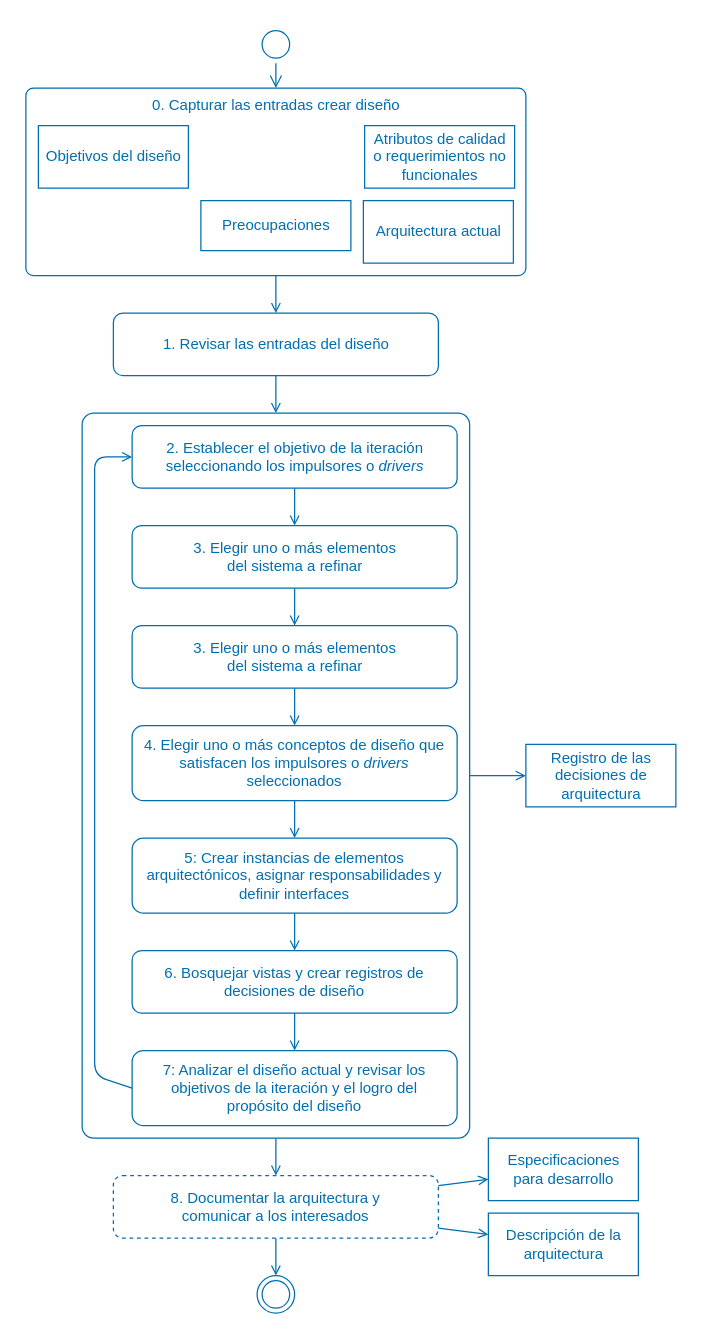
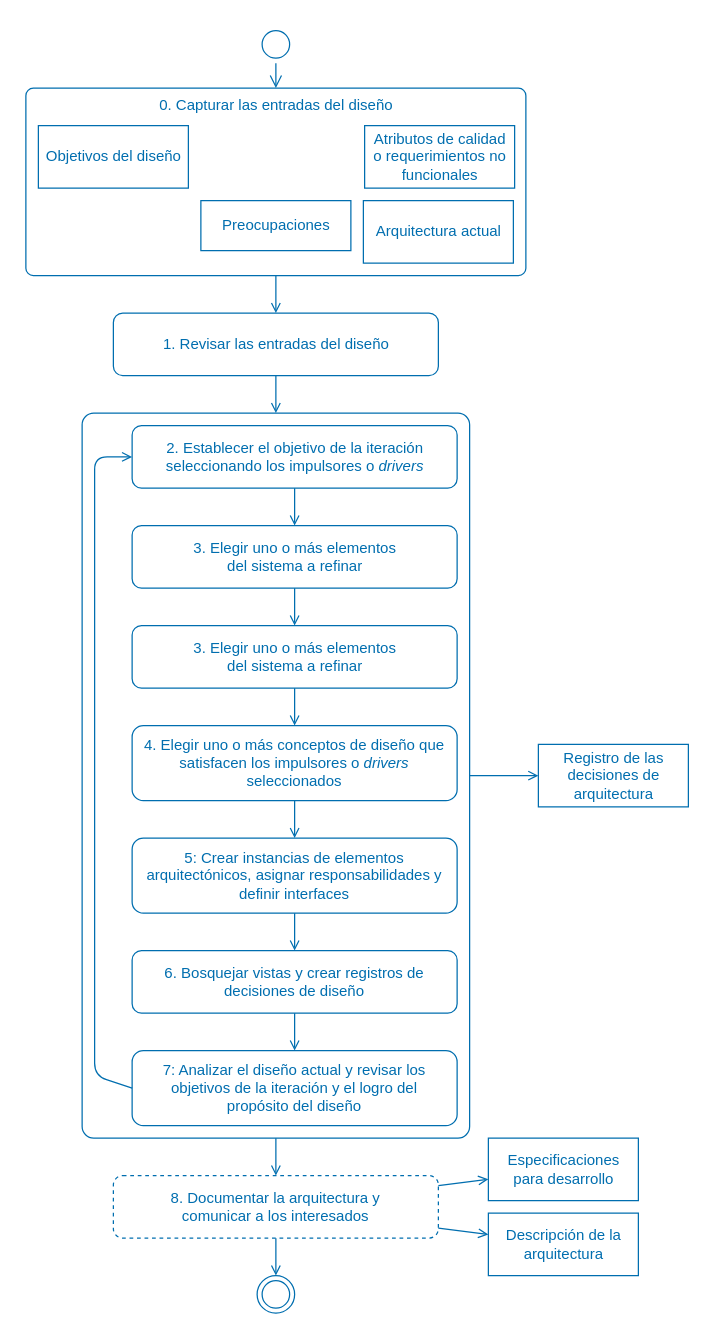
(276, 106) -> (276, 106)
(601, 776) -> (613, 776)
